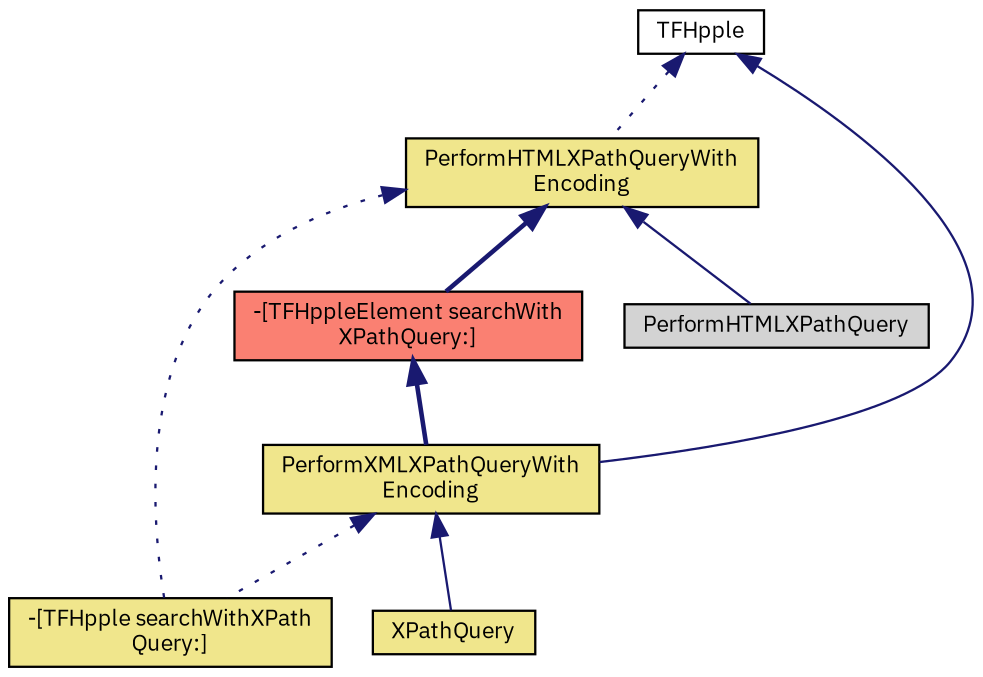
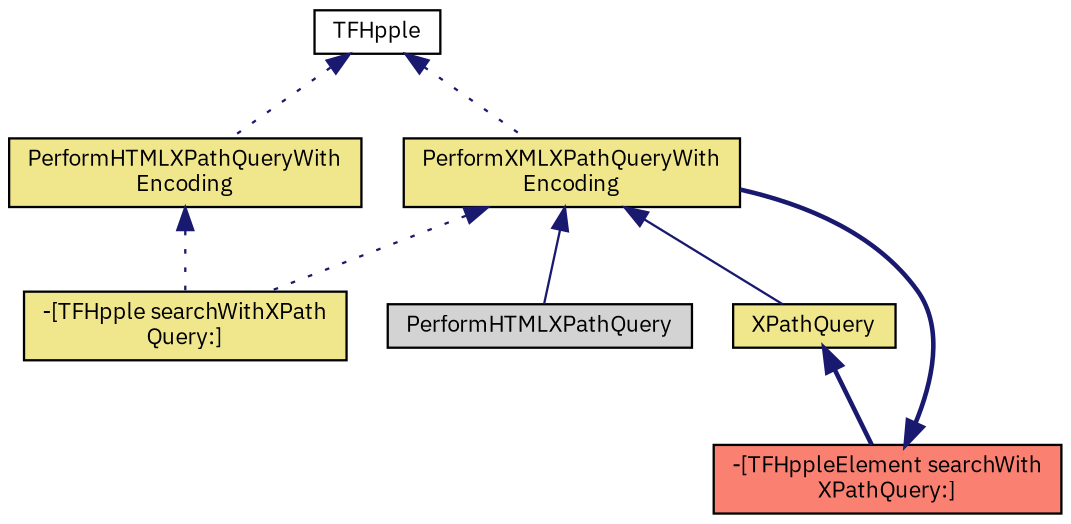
(486, 257) -> (853, 407)
(697, 263) -> (552, 267)
(956, 350) -> (475, 103)
